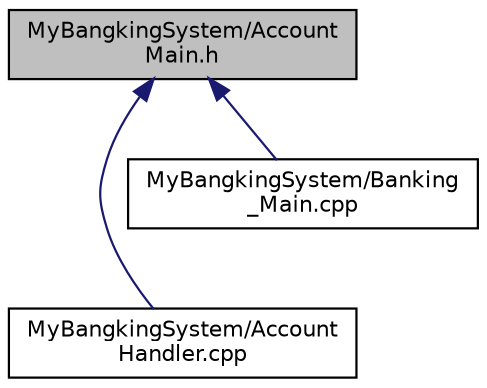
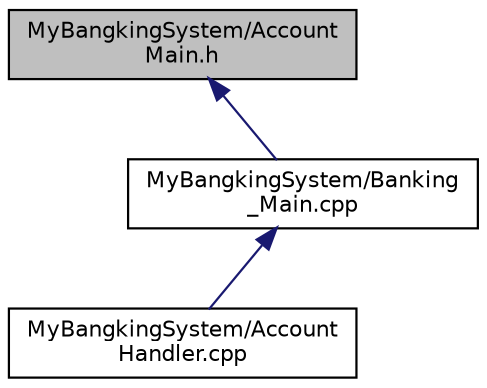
(101, 205) -> (235, 277)
